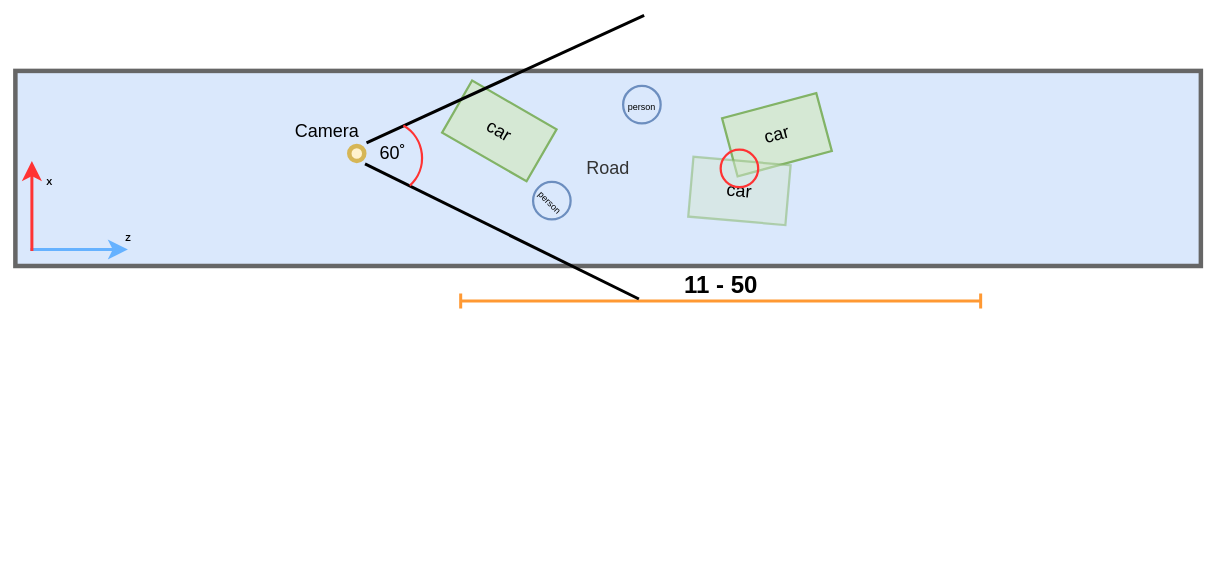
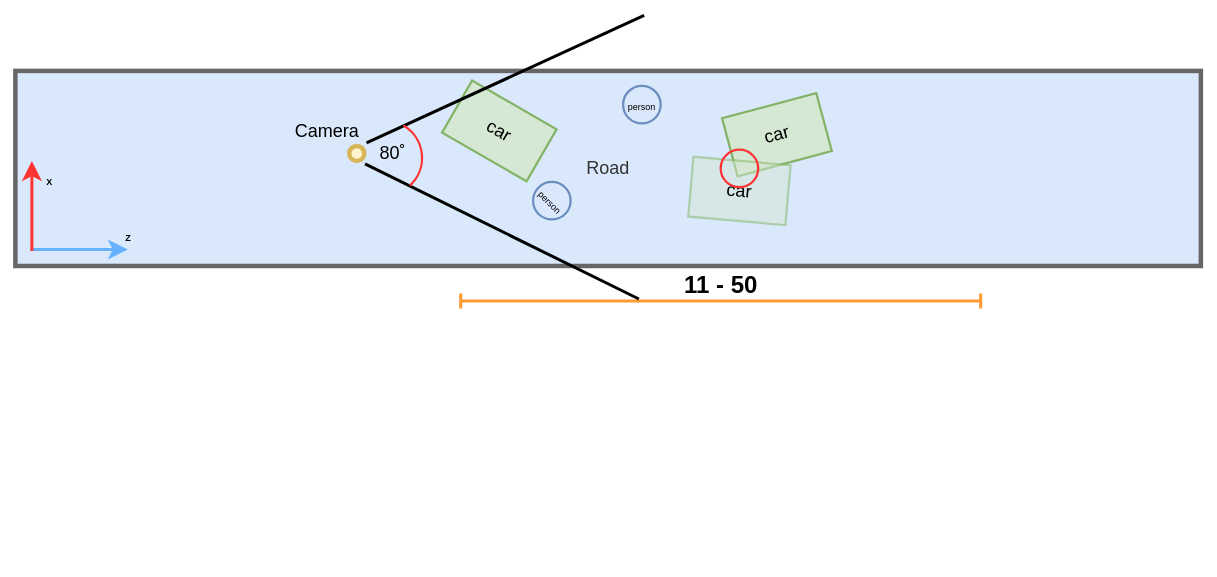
(393, 153) -> (393, 153)
